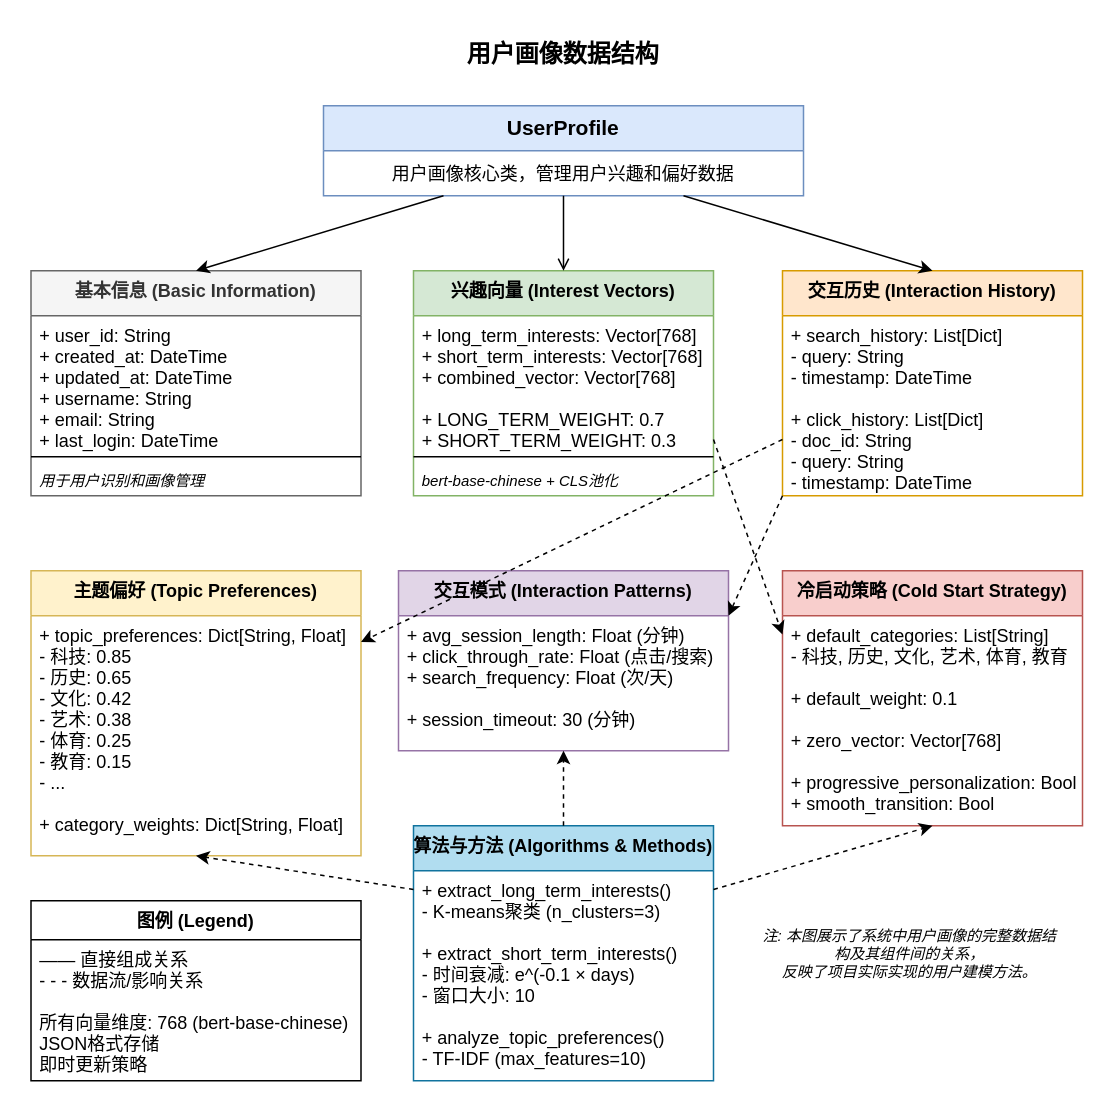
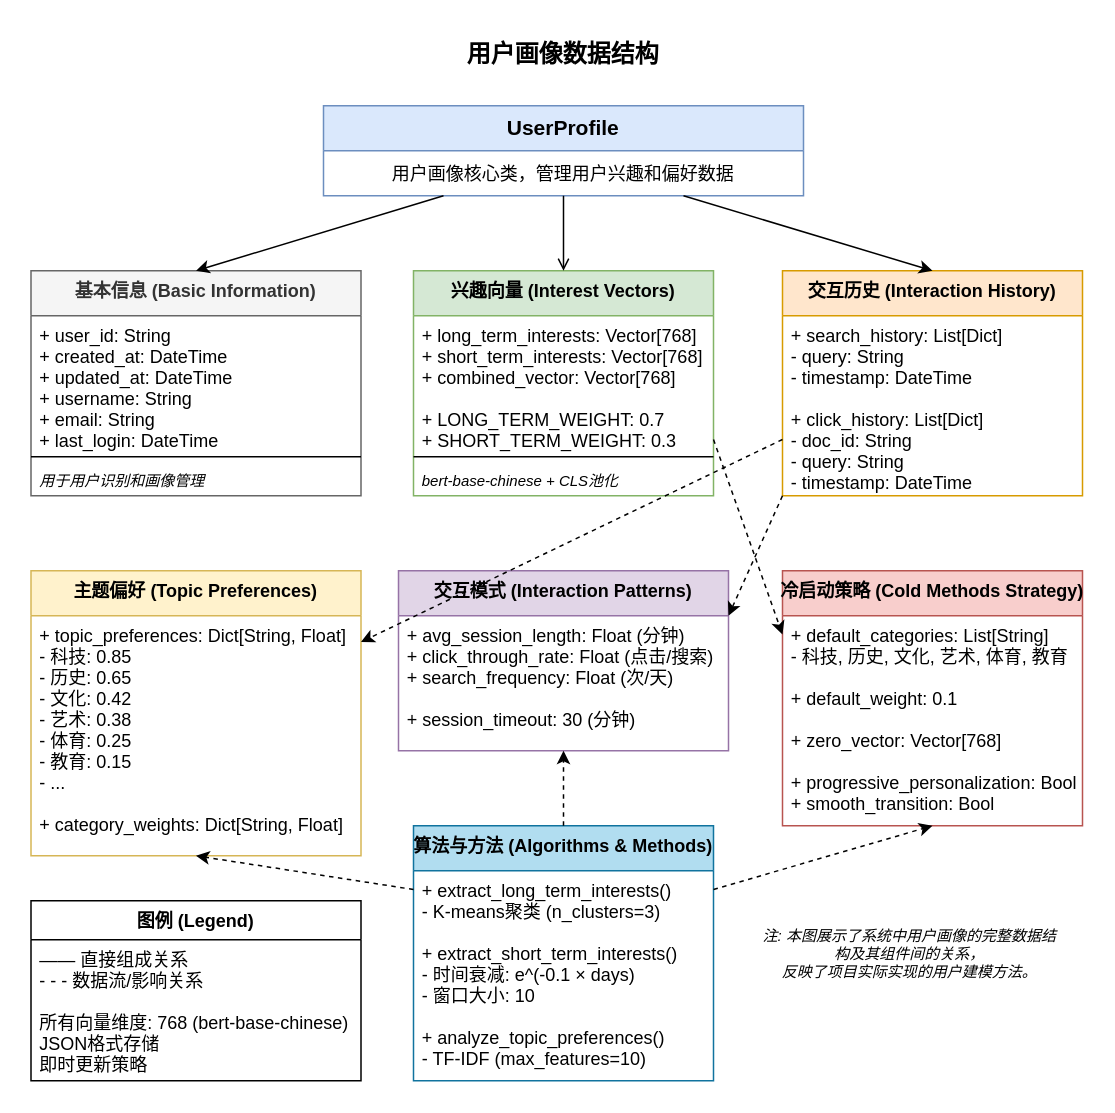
(932, 591) -> (932, 591)
